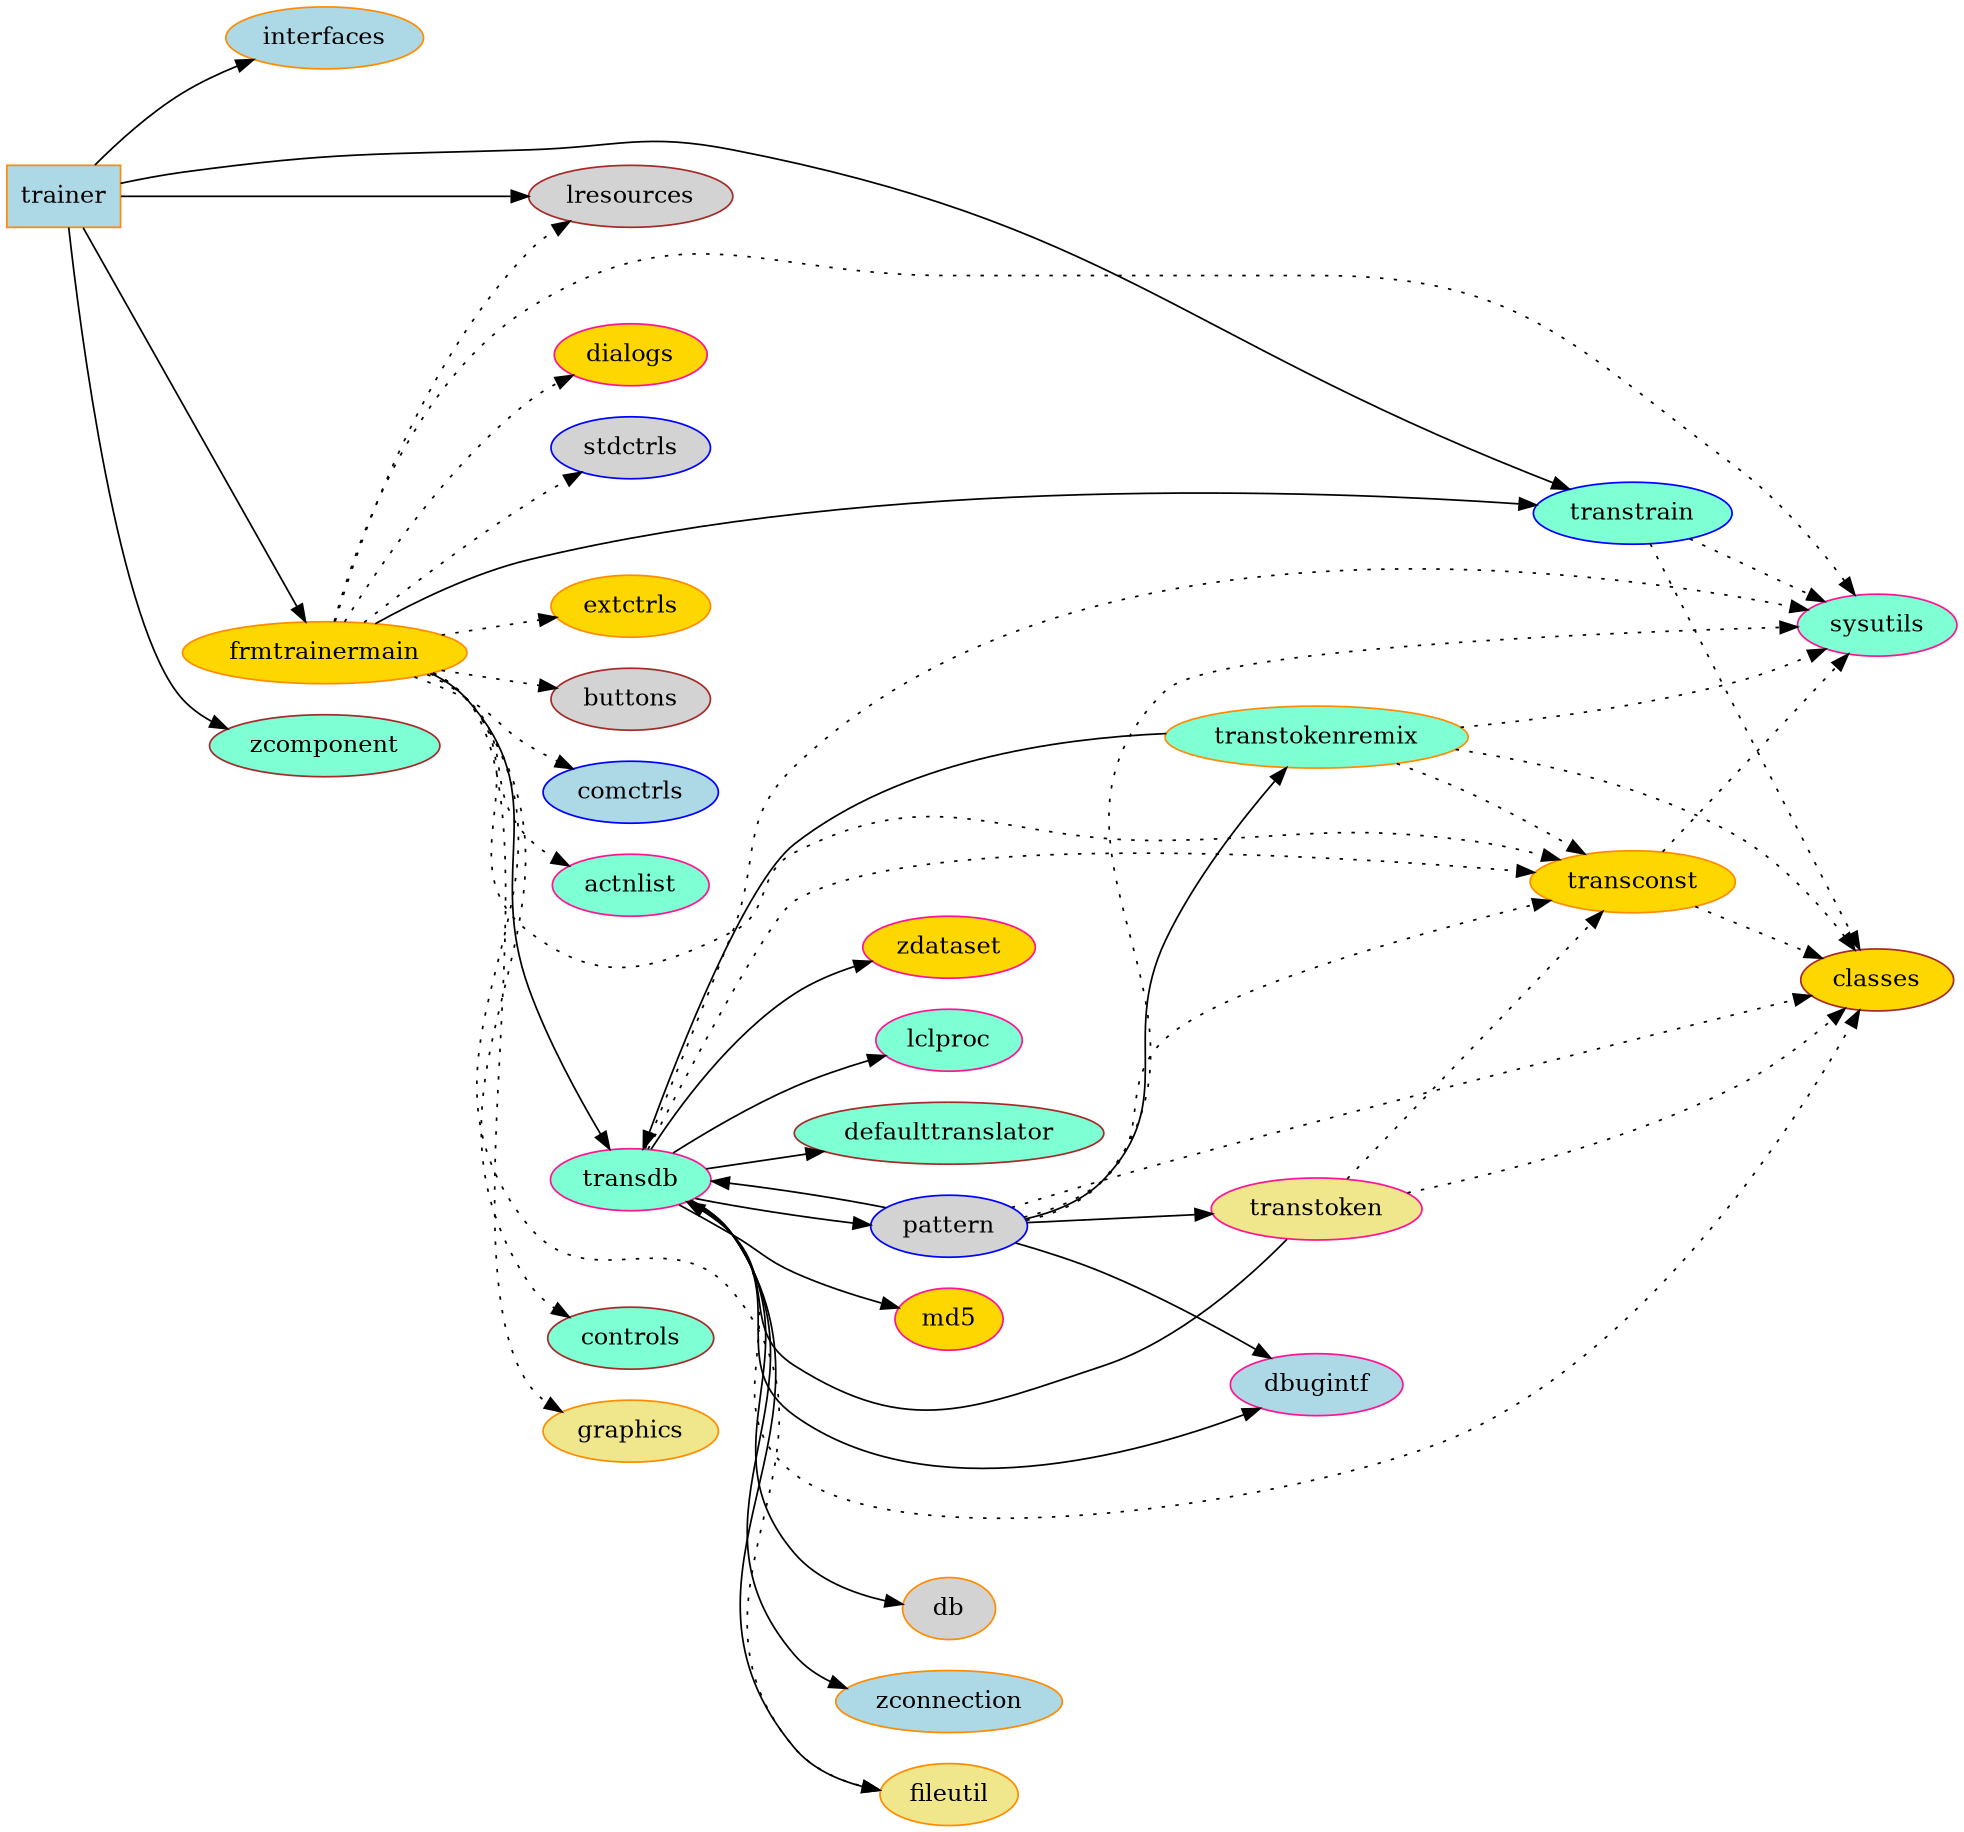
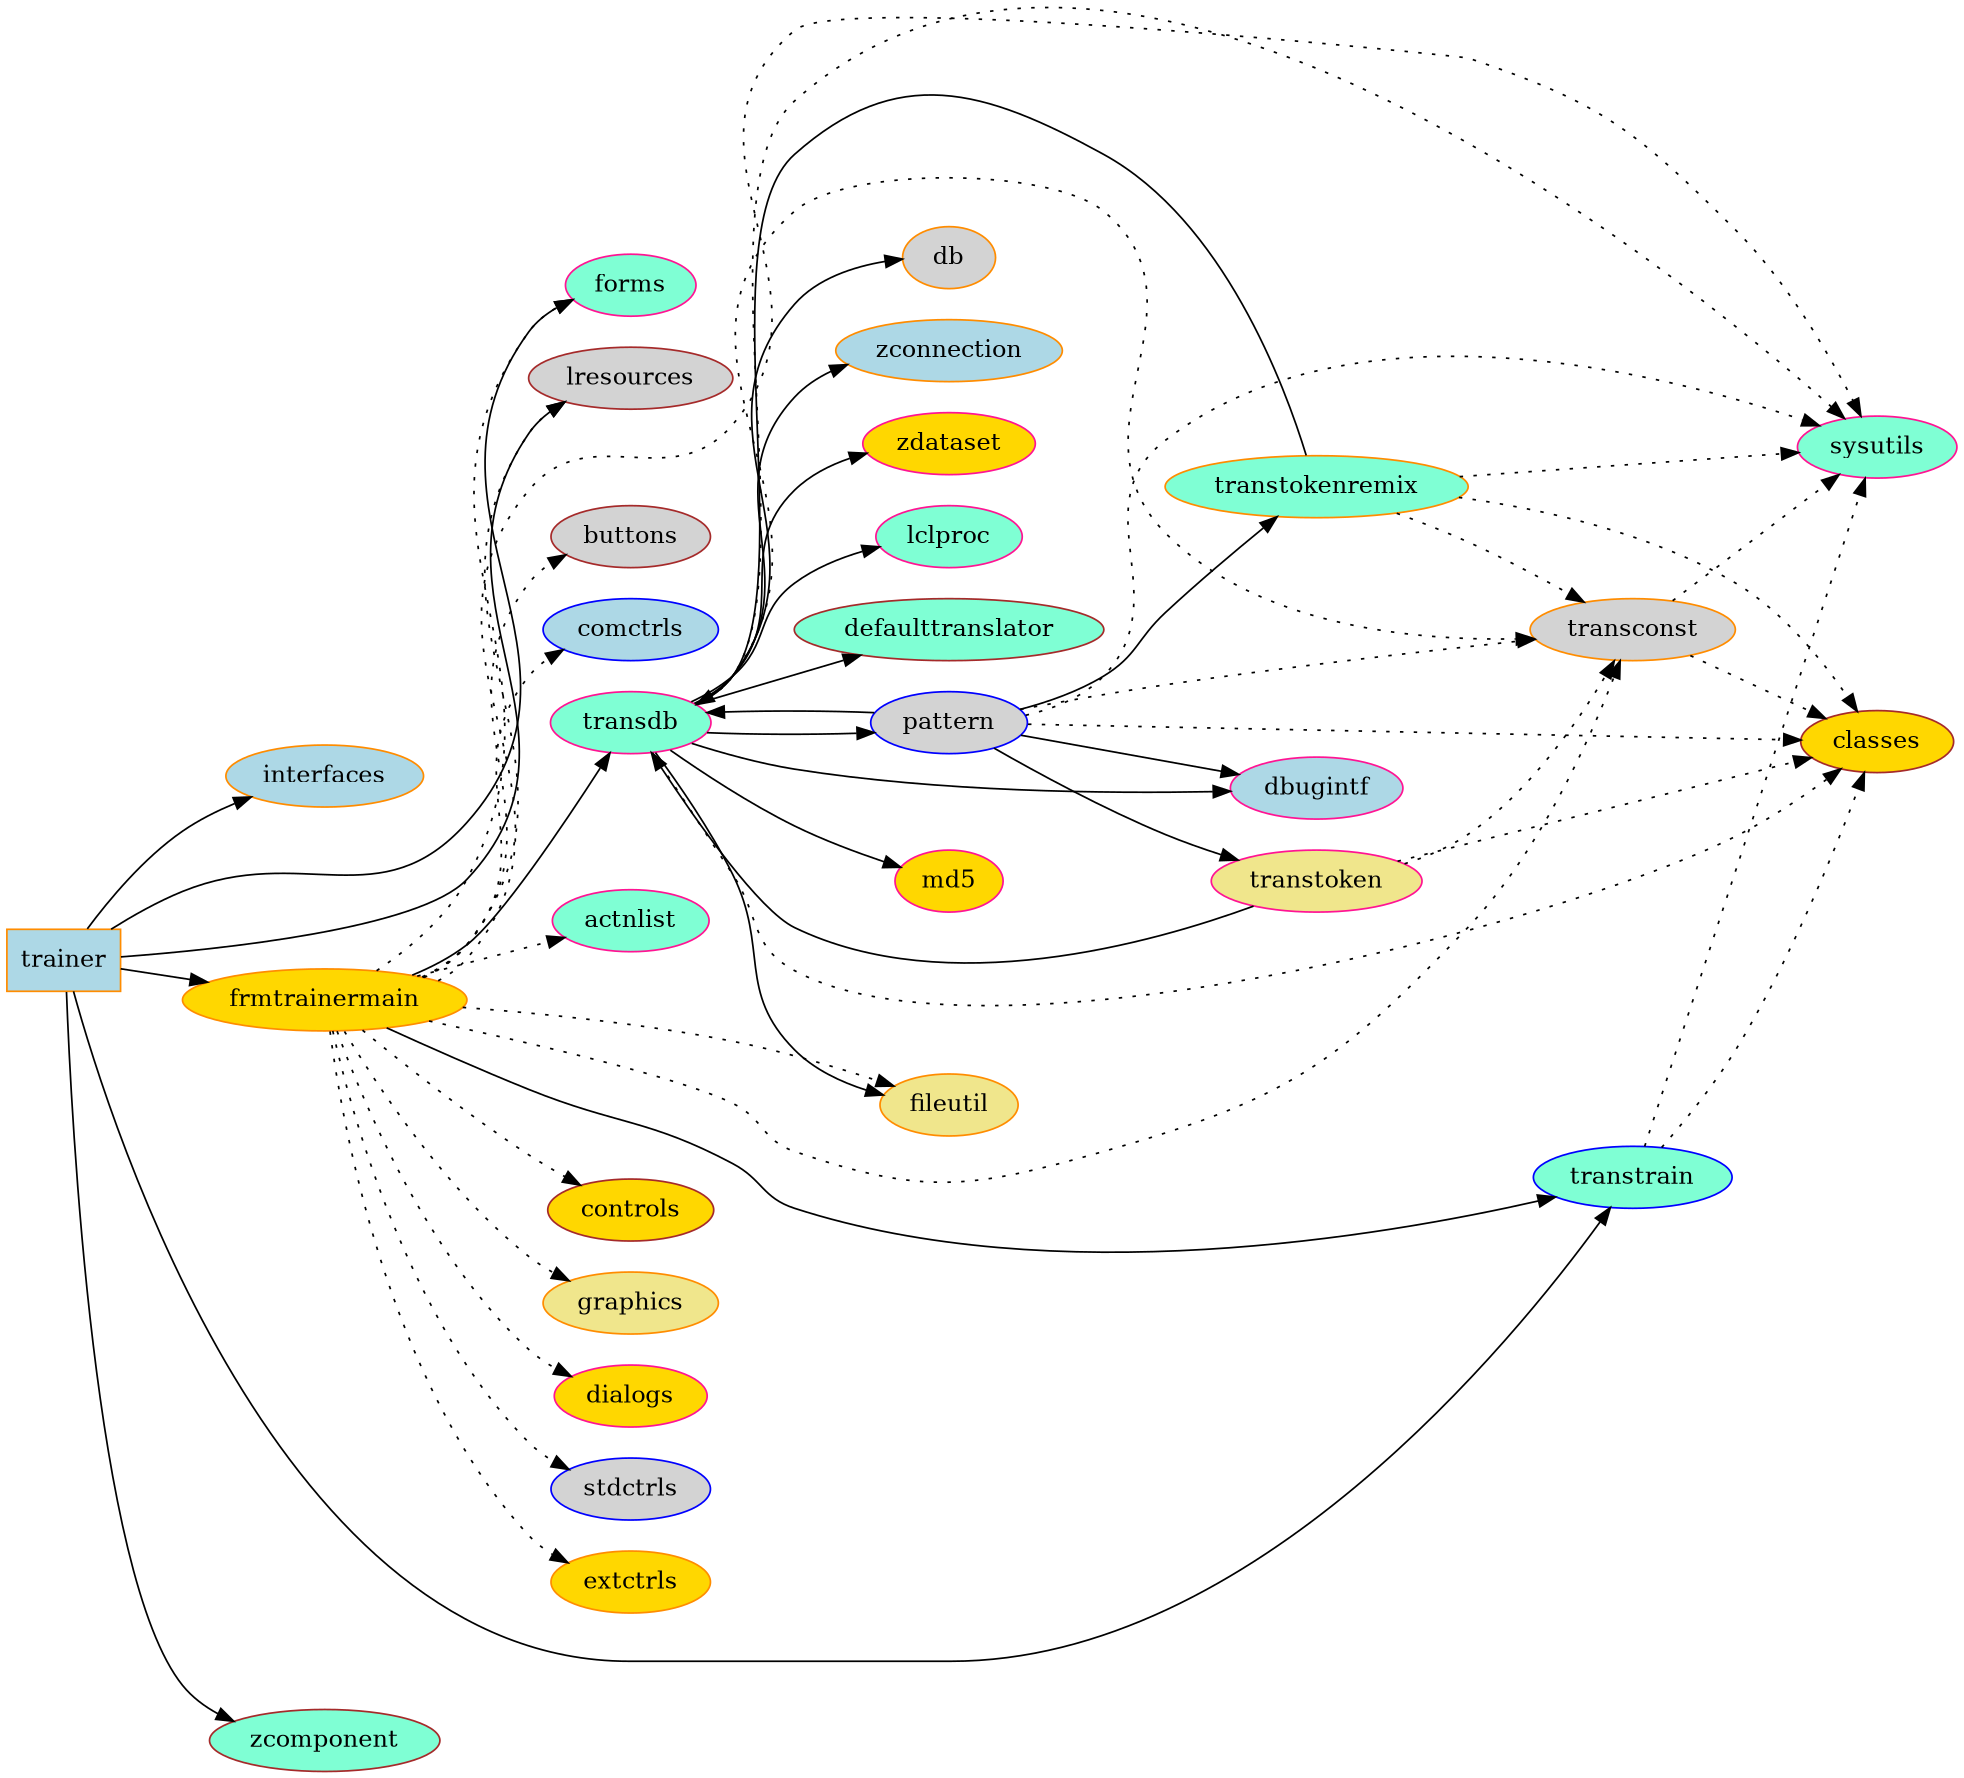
none -> (631, 285)
(1633, 882) -> (1633, 630)
(631, 1338) -> (631, 1210)
